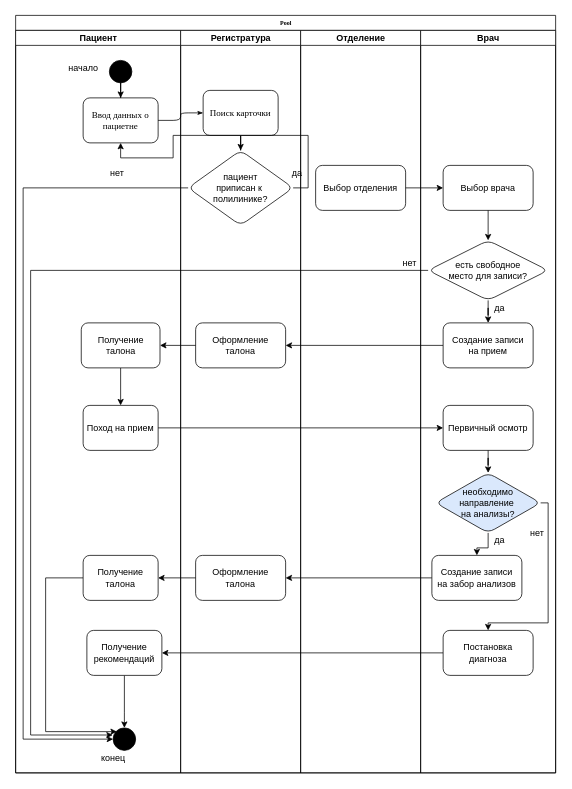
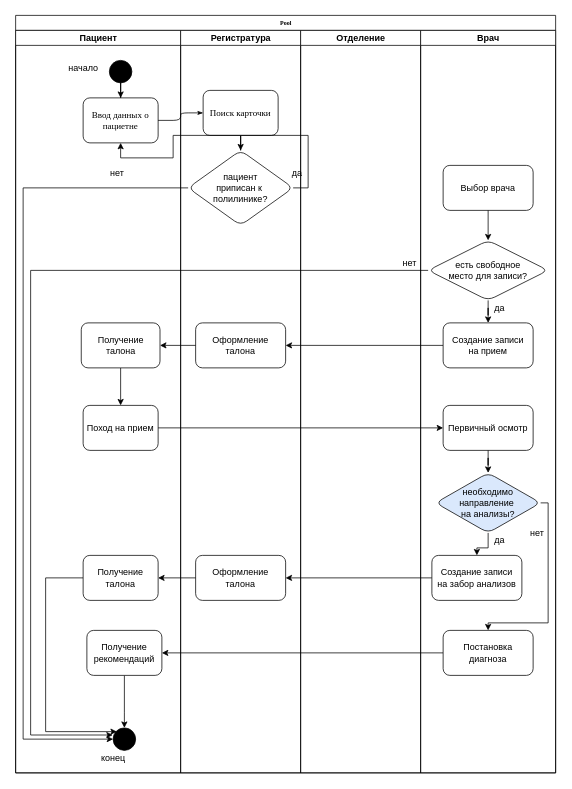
(360, 188) -> none
(406, 188) -> none
